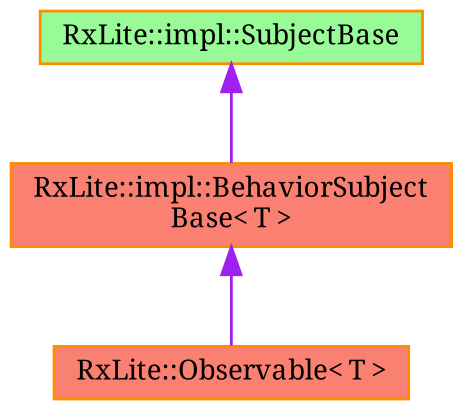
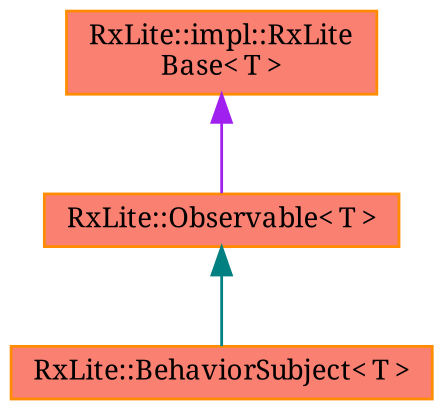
(231, 37) -> none
(231, 205) -> (222, 53)
none -> (222, 373)
